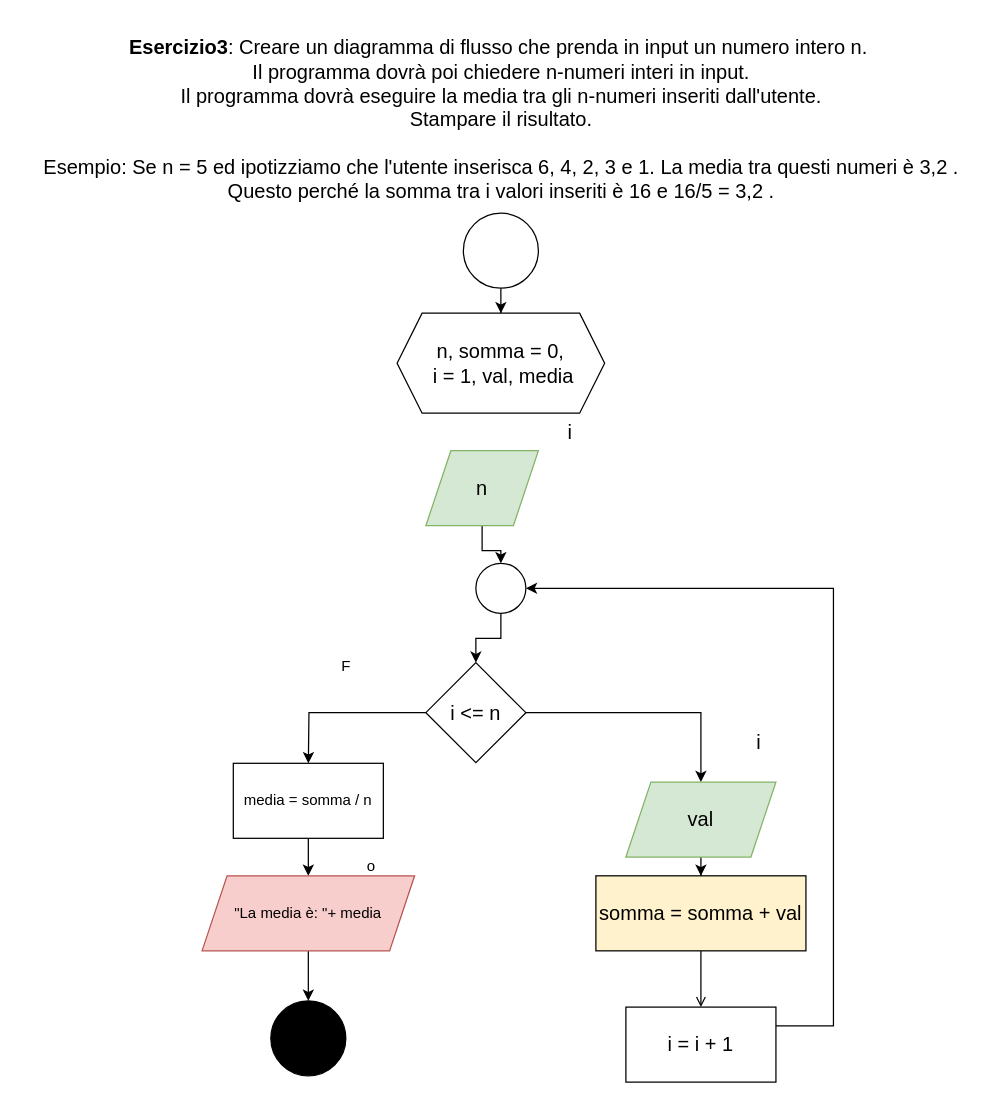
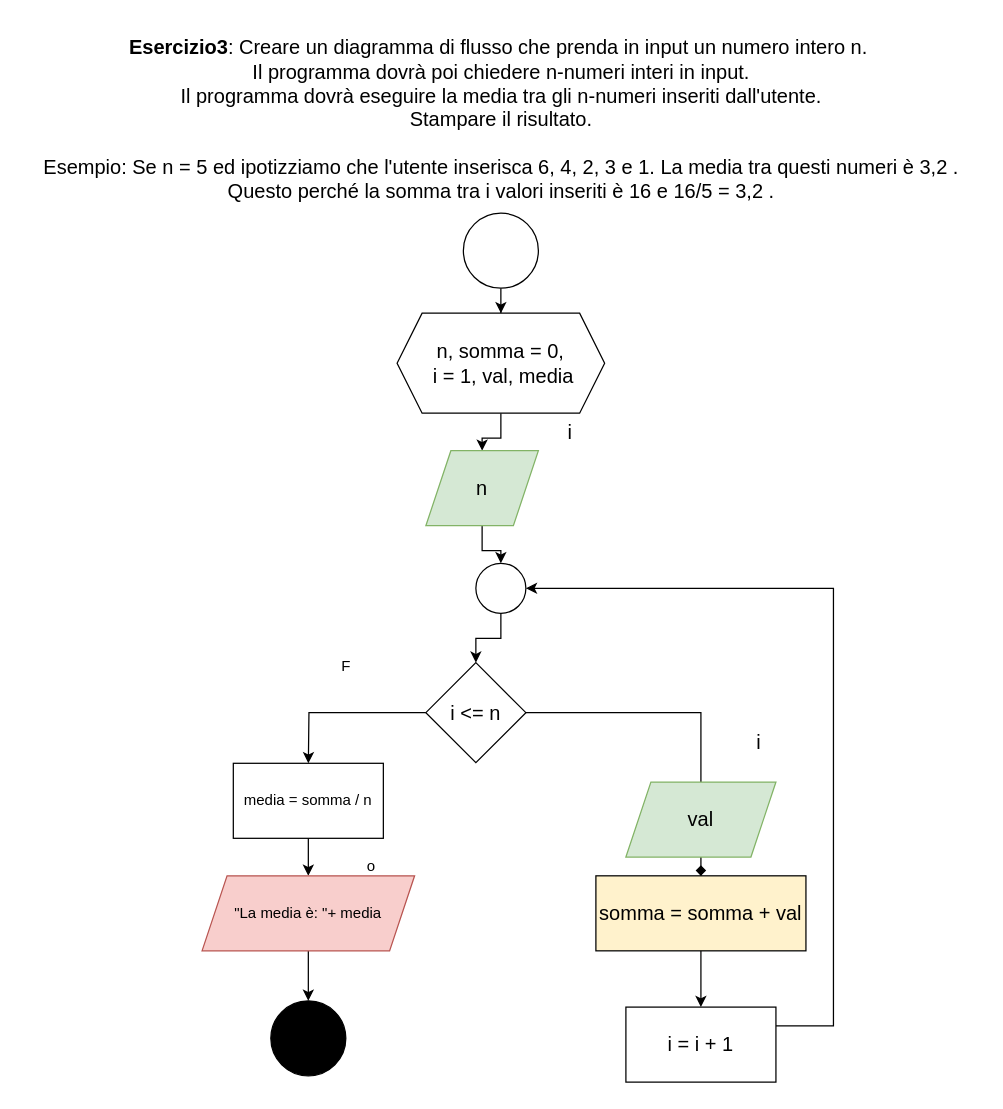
none -> (501, 436)
(701, 772) -> (701, 775)
(701, 866) -> (701, 865)
(701, 999) -> (701, 997)
